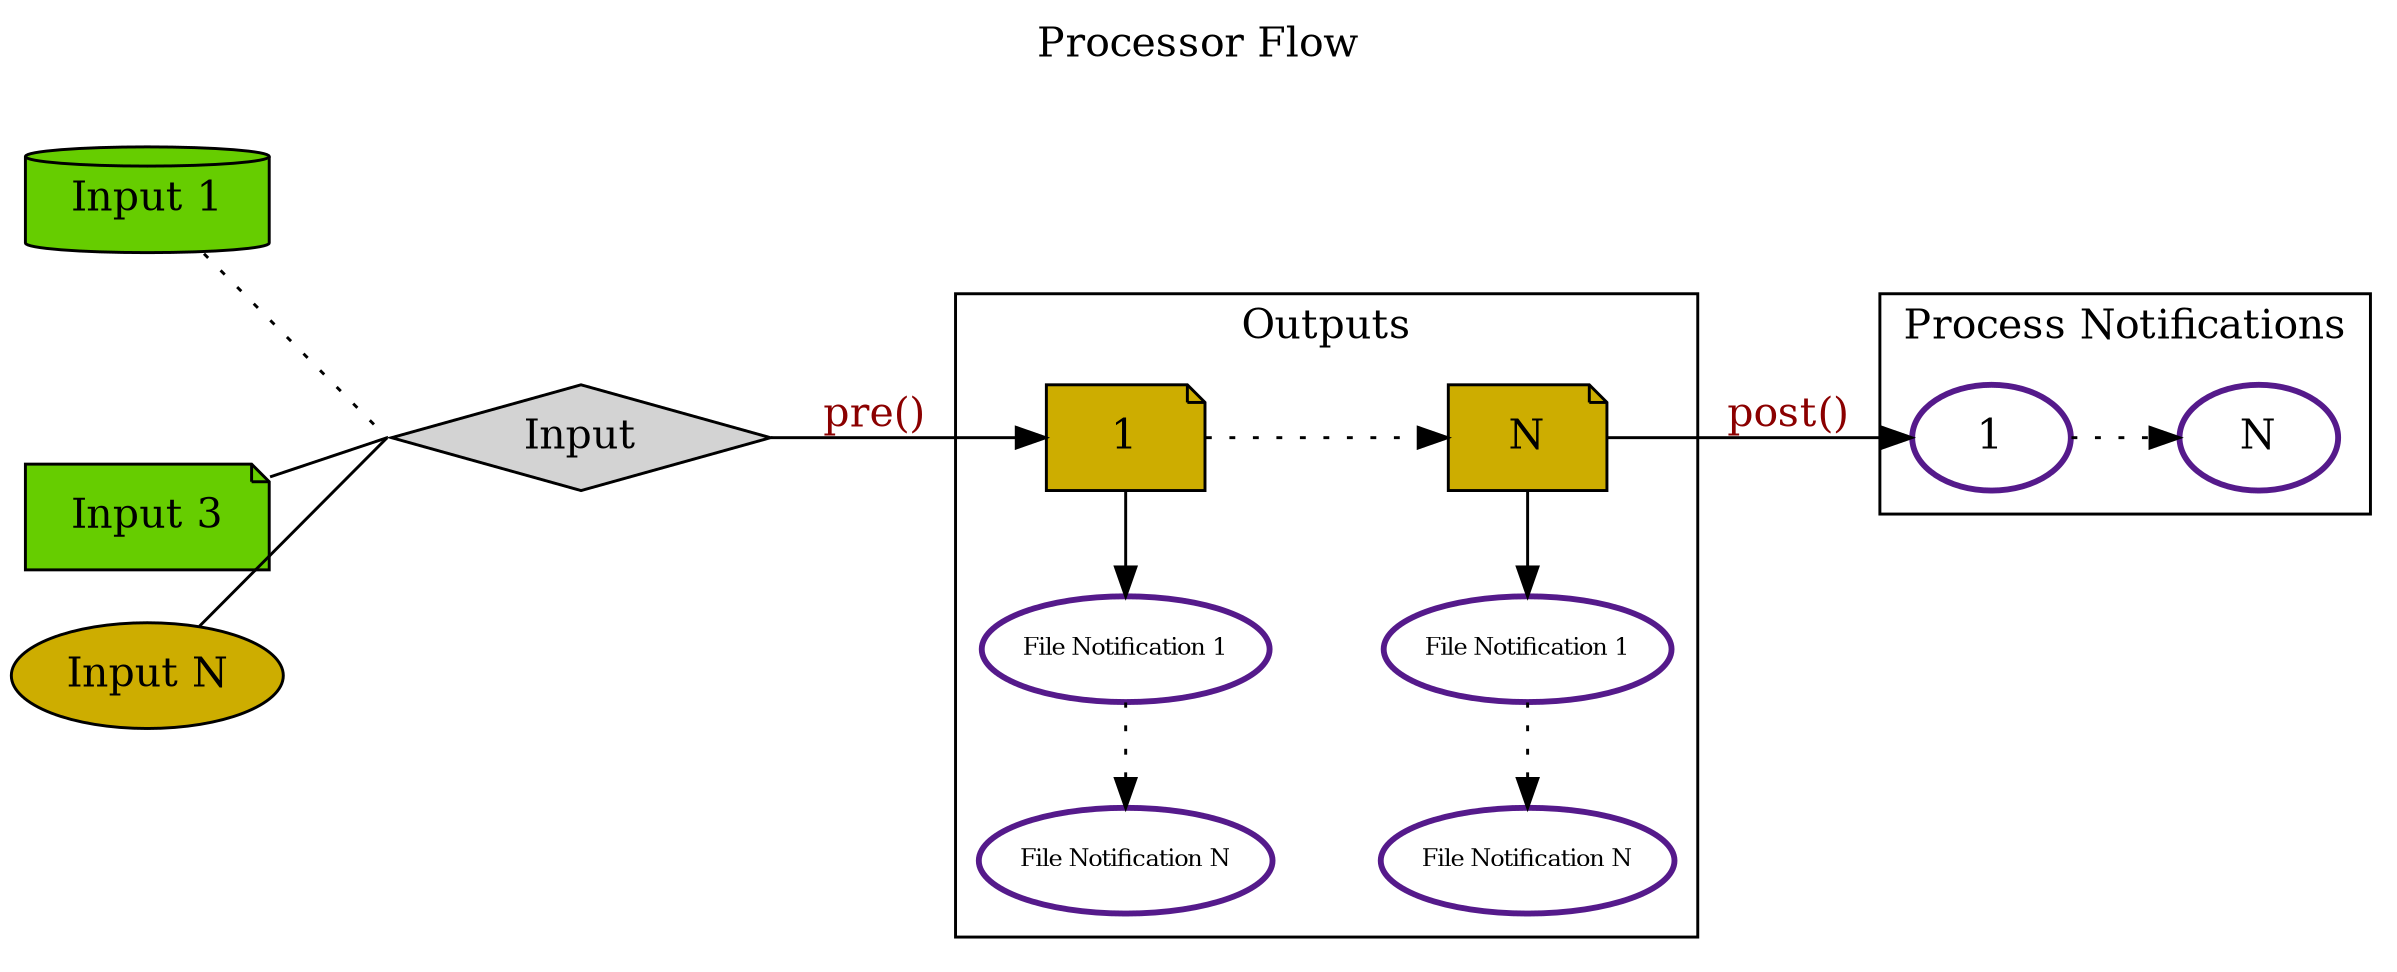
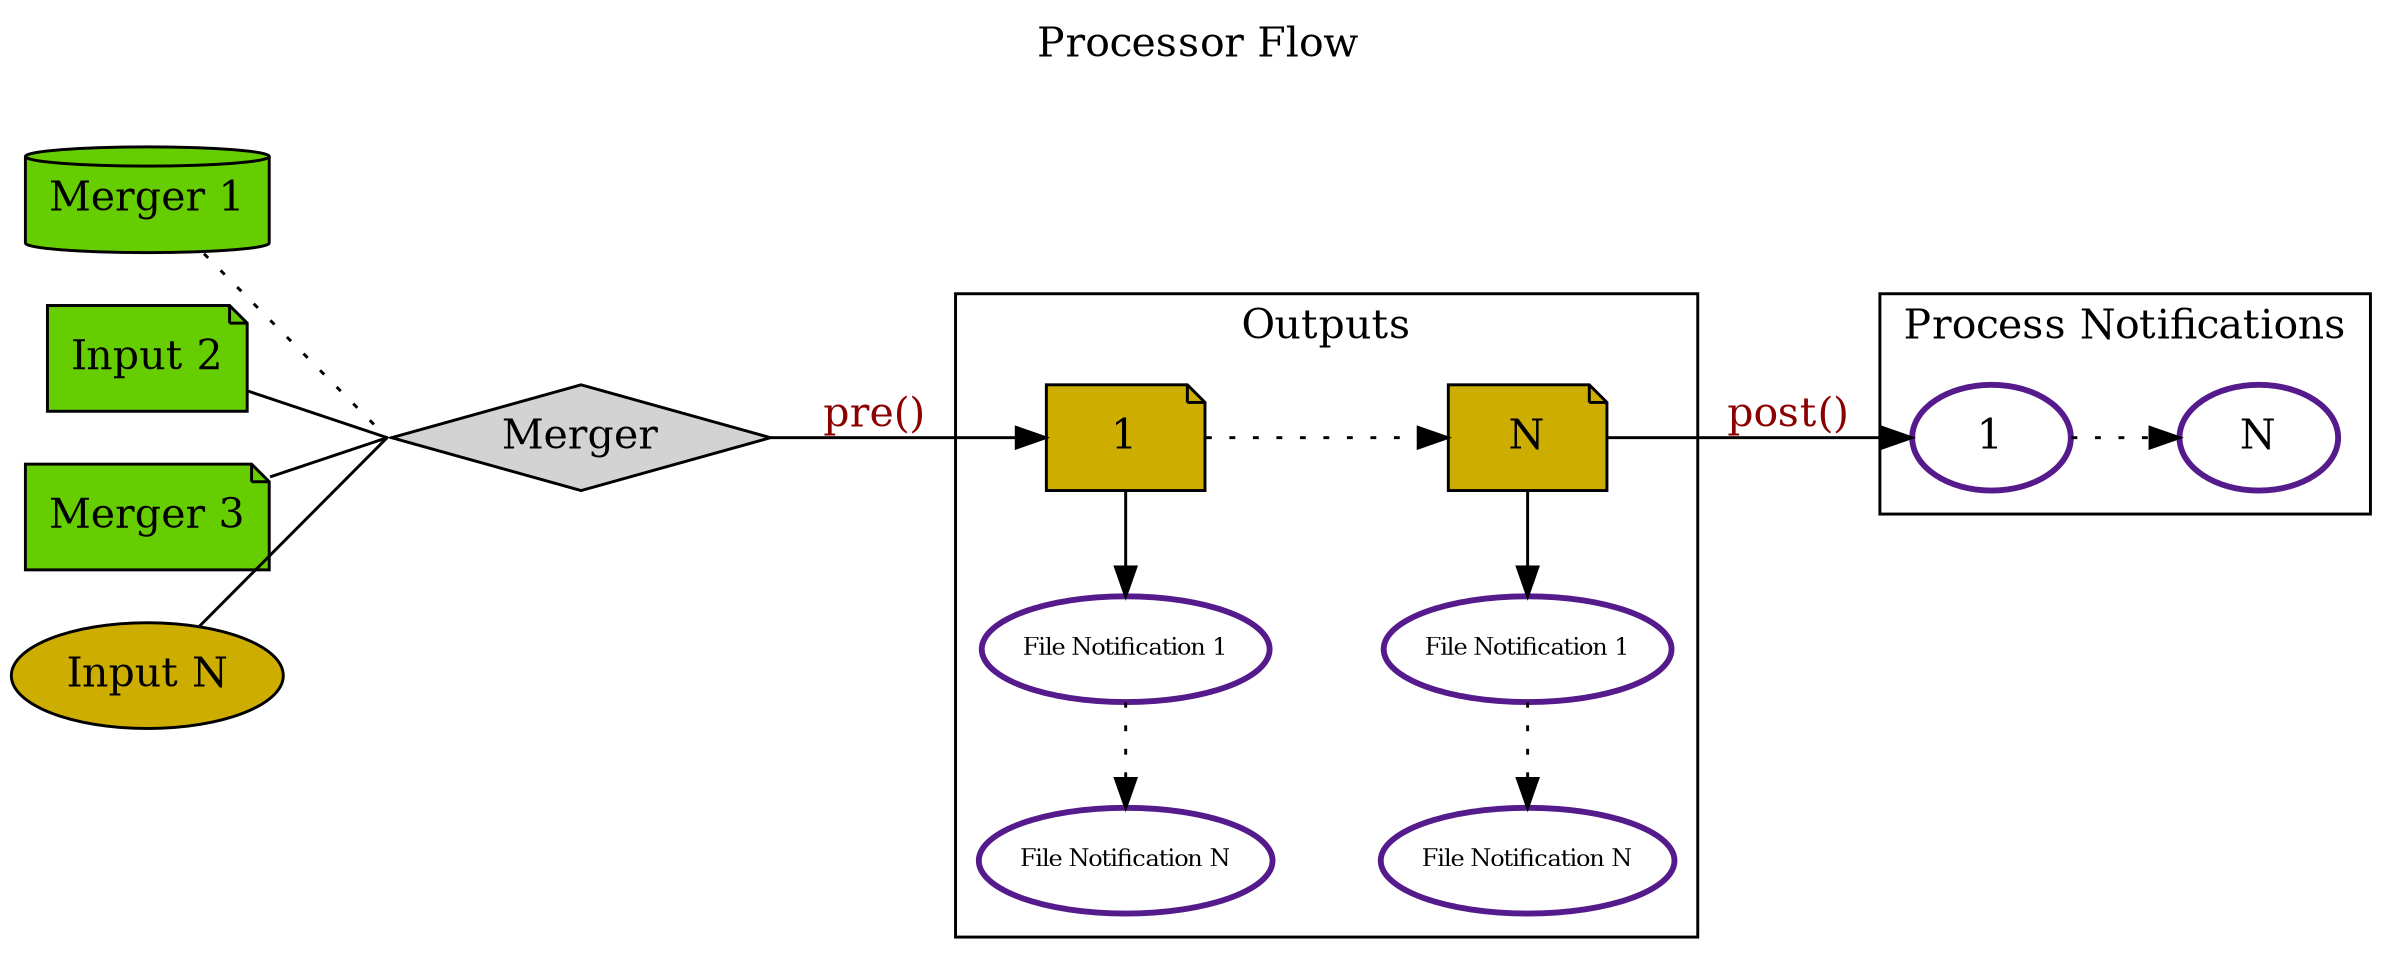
(147, 200) -> (147, 200)
none -> (147, 358)
(581, 438) -> (581, 438)
(147, 517) -> (147, 517)
